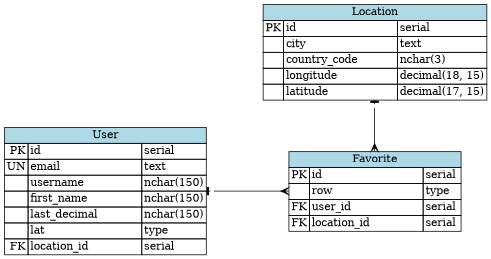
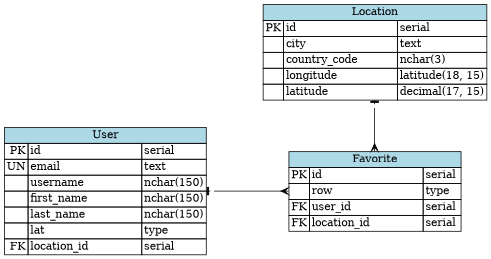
(442, 76) -> (442, 76)
(64, 215) -> (58, 215)
